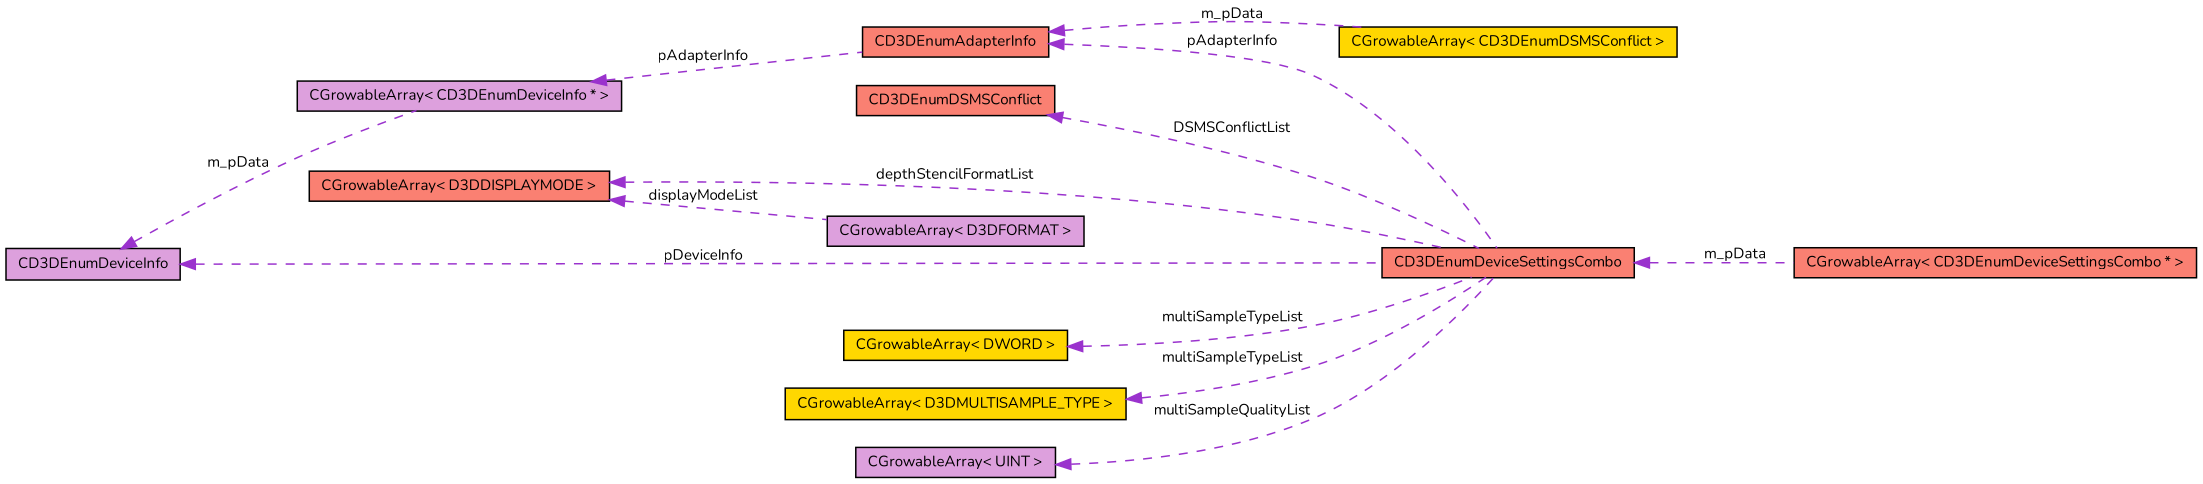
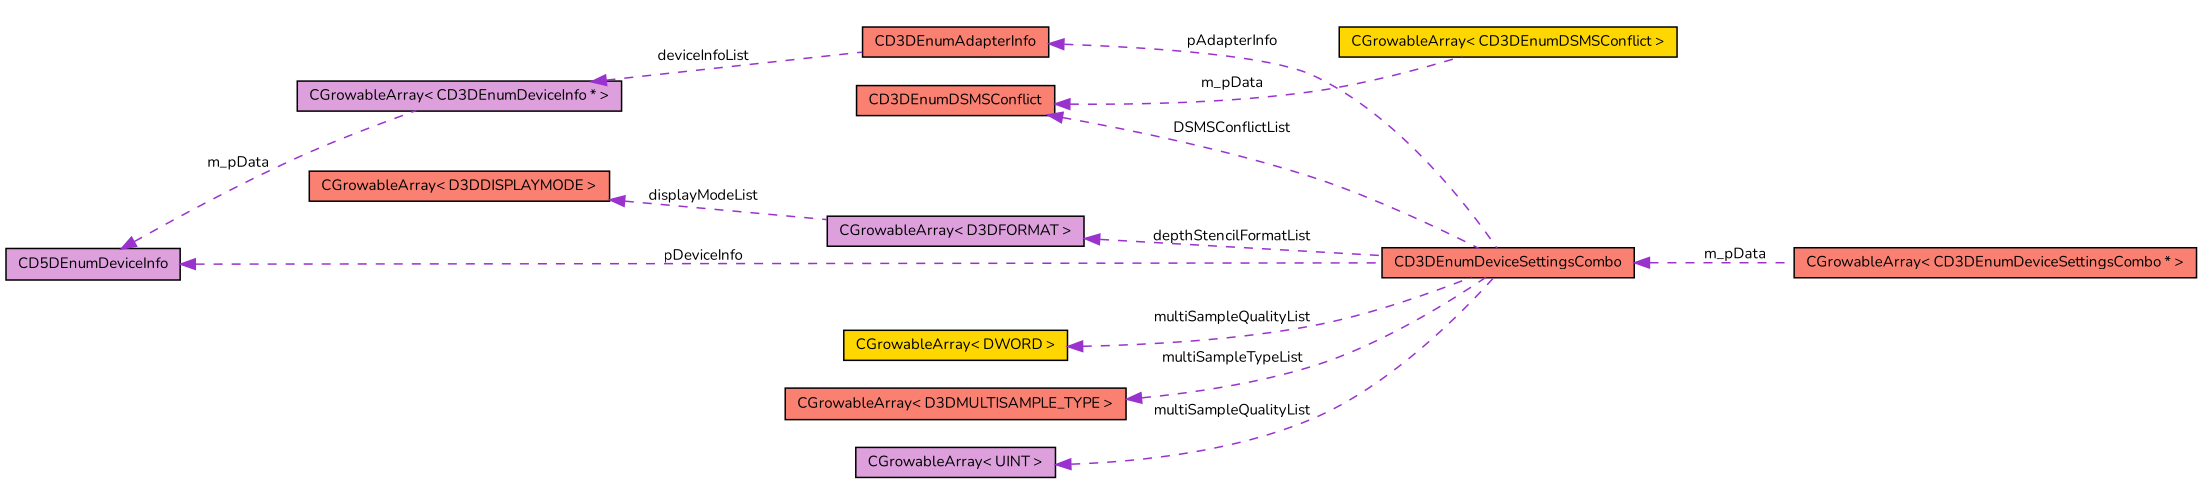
(1217, 22) -> (1268, 97)
(703, 56) -> (703, 56)
(1038, 193) -> (1241, 247)
(93, 264) -> (93, 264)
(1233, 318) -> (1233, 318)
(956, 404) -> (956, 404)
